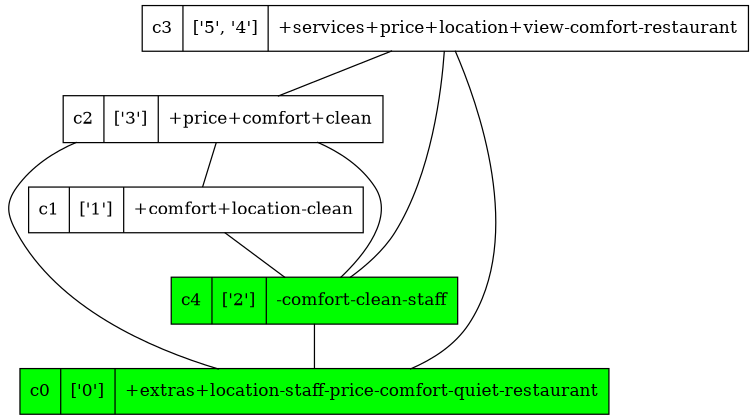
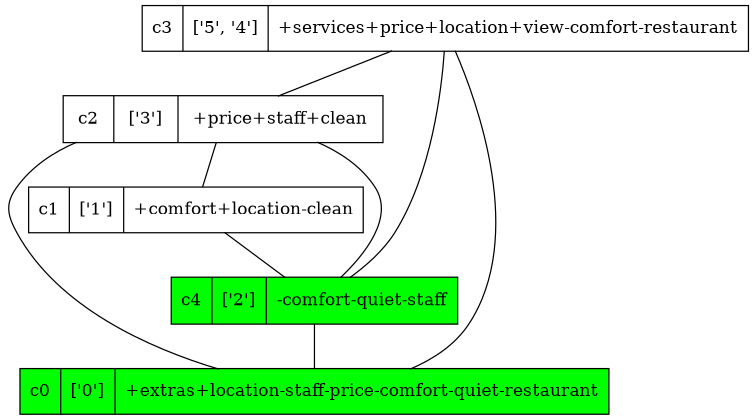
(271, 119) -> (280, 119)
(362, 300) -> (362, 300)
